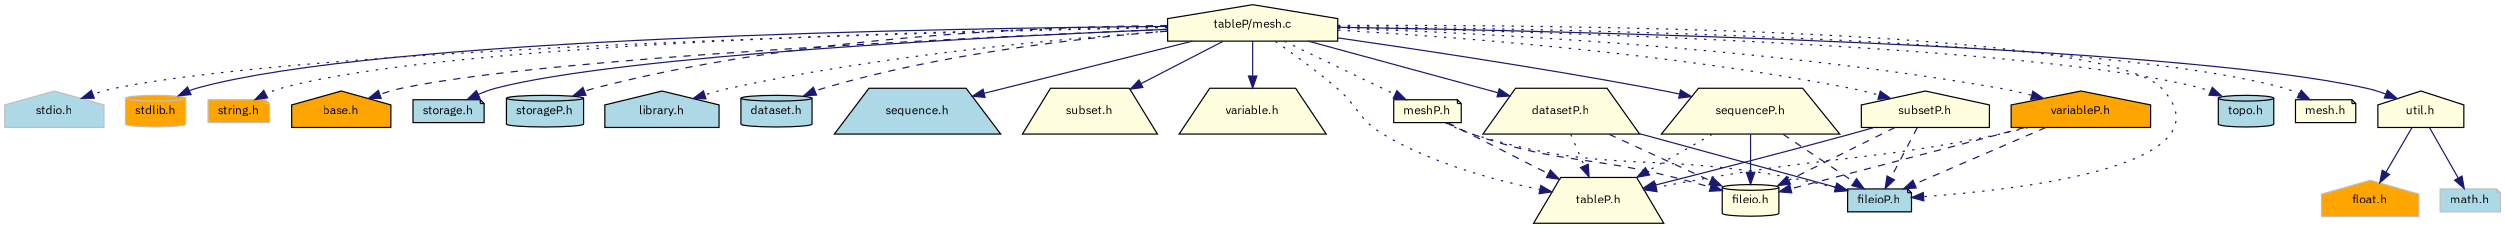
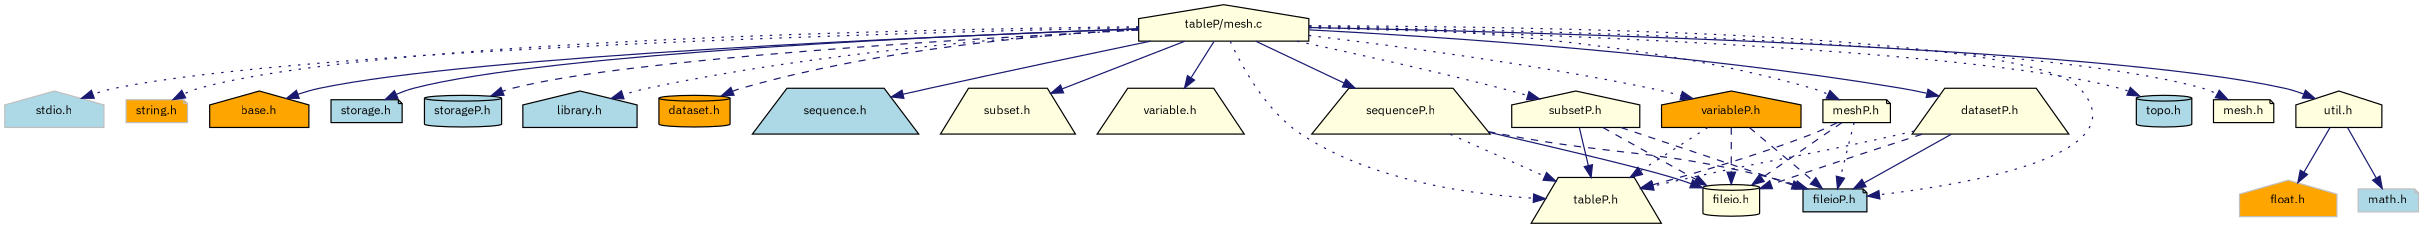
(575, 65) -> (507, 64)
(156, 111) -> none
(776, 111) -> (694, 111)
